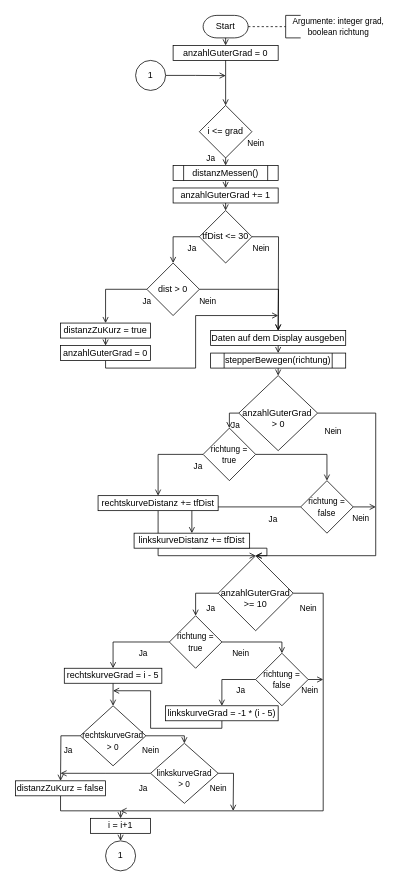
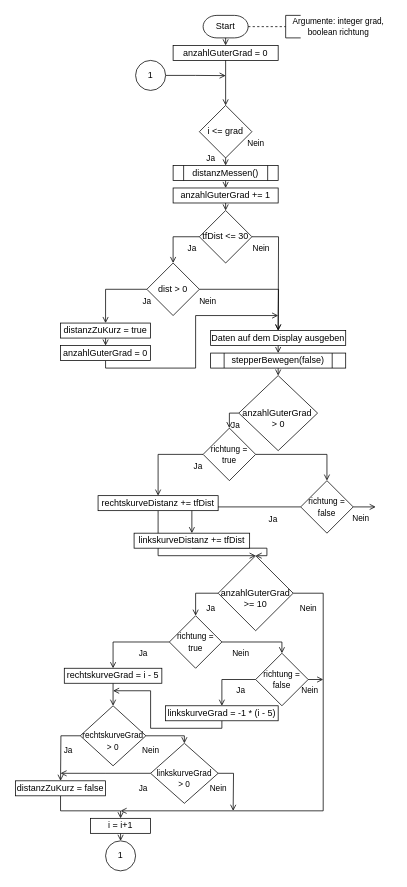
(278, 360) -> (278, 360)
(375, 508) -> none
